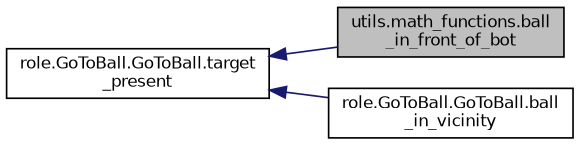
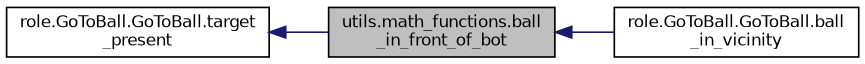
(307, 95) -> (593, 32)
